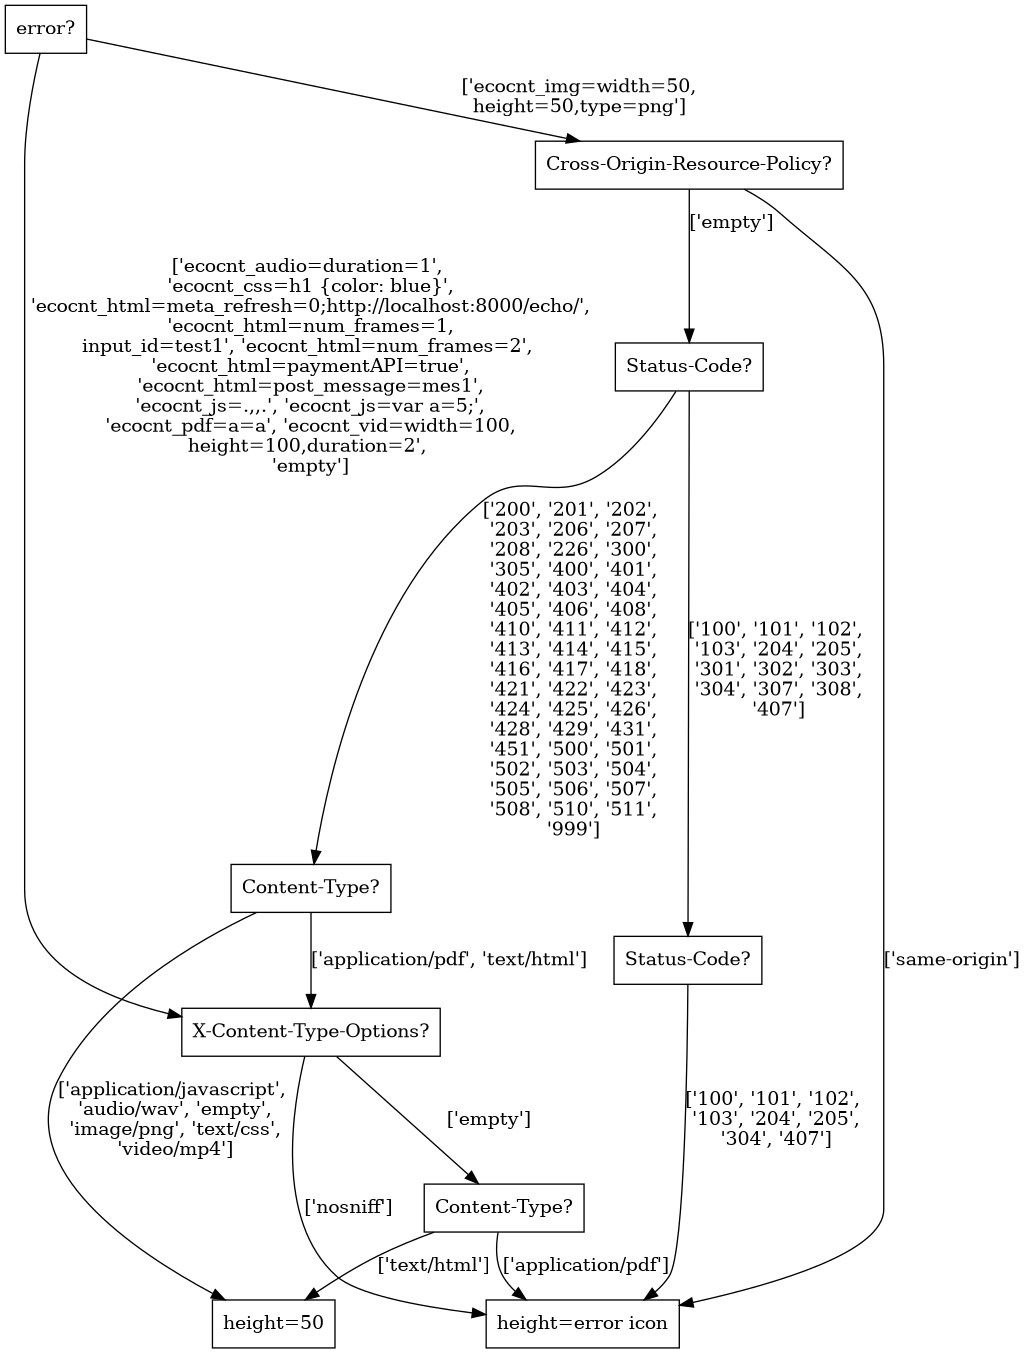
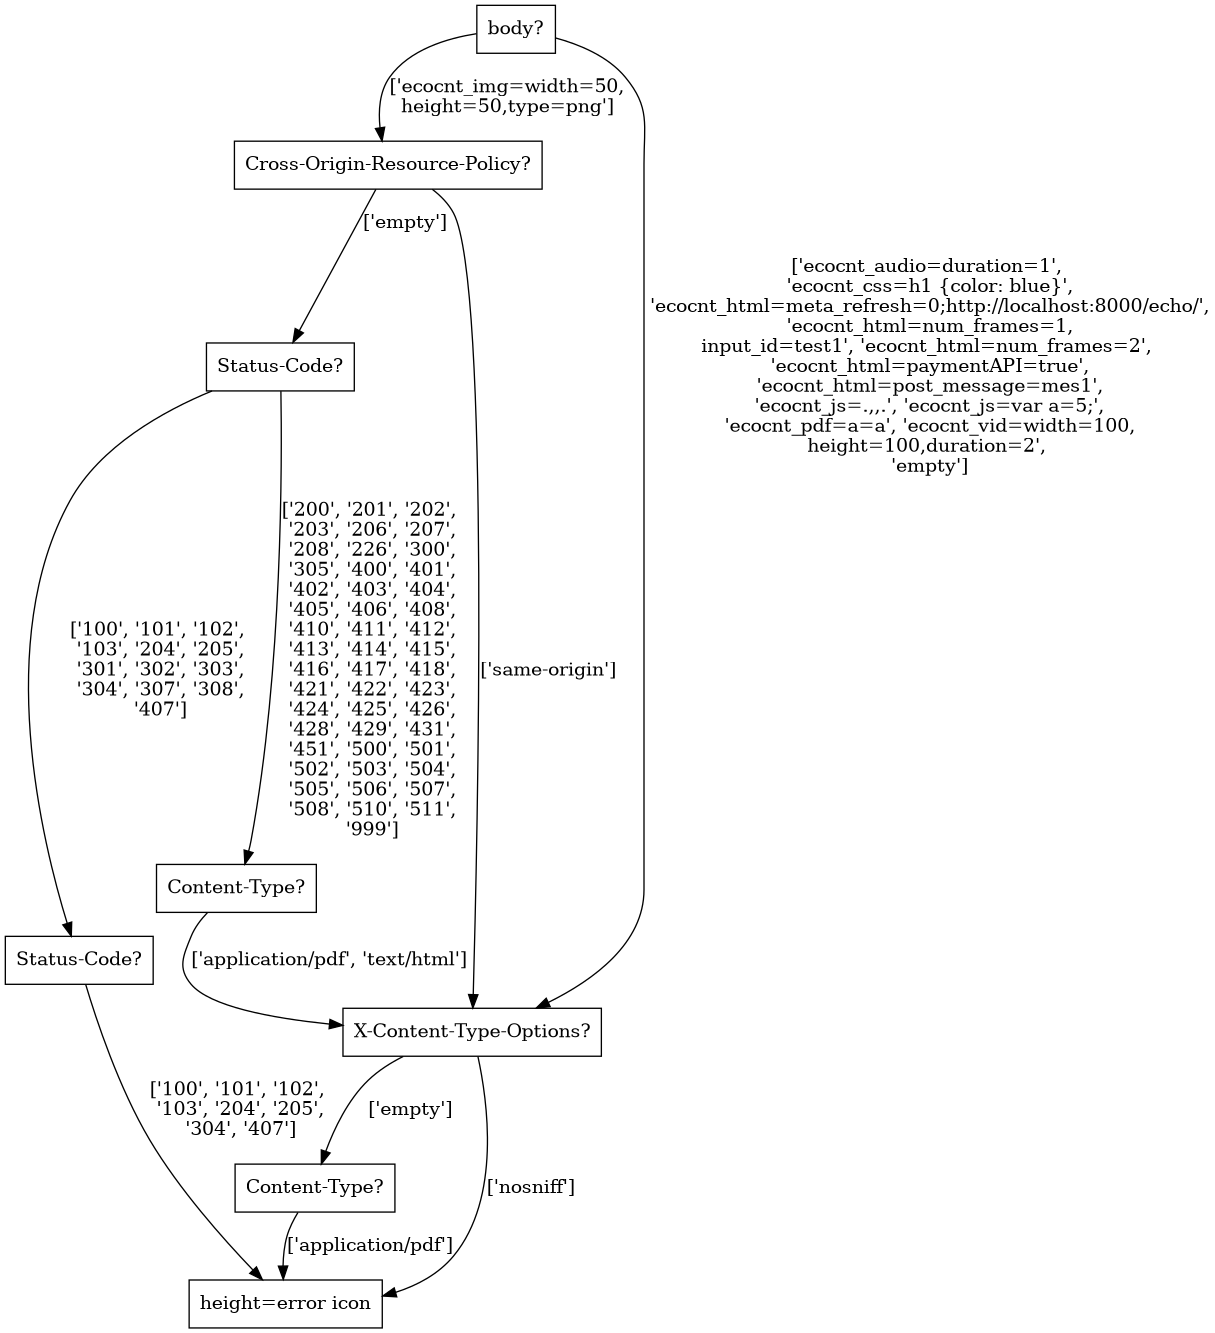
(46, 29) -> (516, 29)
(884, 780) -> (479, 587)
(274, 1324) -> none
